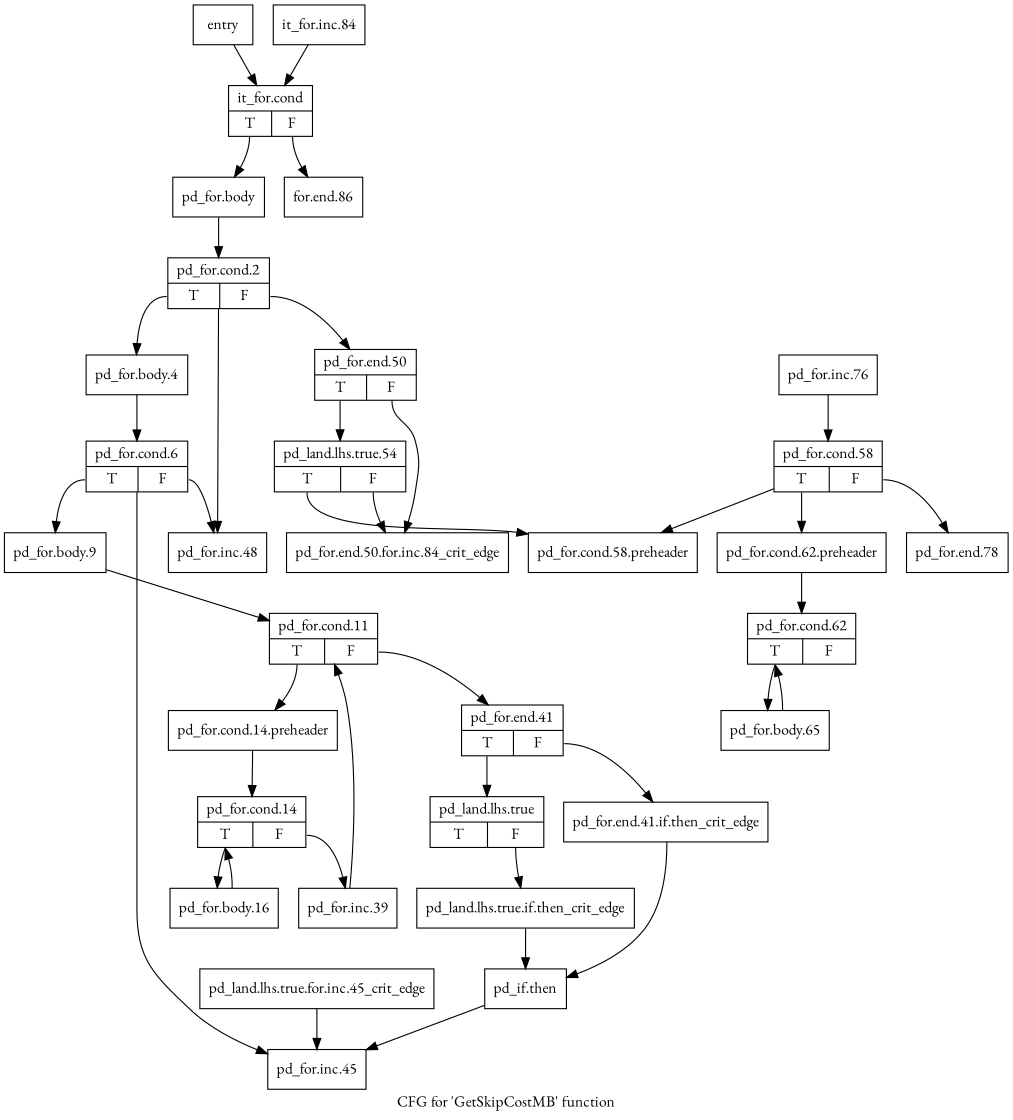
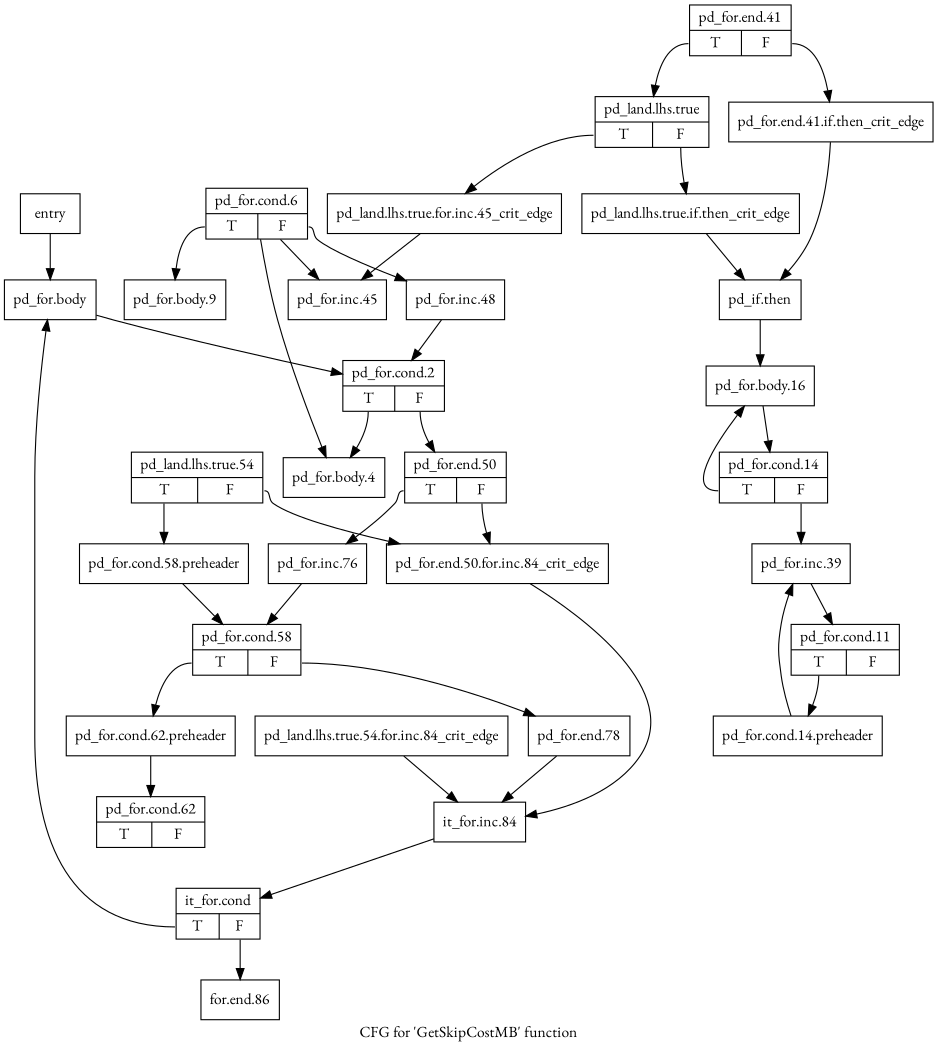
(243, 60) -> (50, 251)
none -> (530, 151)
(137, 412) -> (285, 345)
(218, 415) -> (430, 336)
(340, 415) -> (382, 516)
(723, 509) -> (199, 600)
(183, 594) -> none
(433, 666) -> none
none -> (649, 706)
(775, 730) -> none
none -> (381, 736)
(252, 768) -> (779, 655)
none -> (534, 775)
(430, 1026) -> (760, 337)
